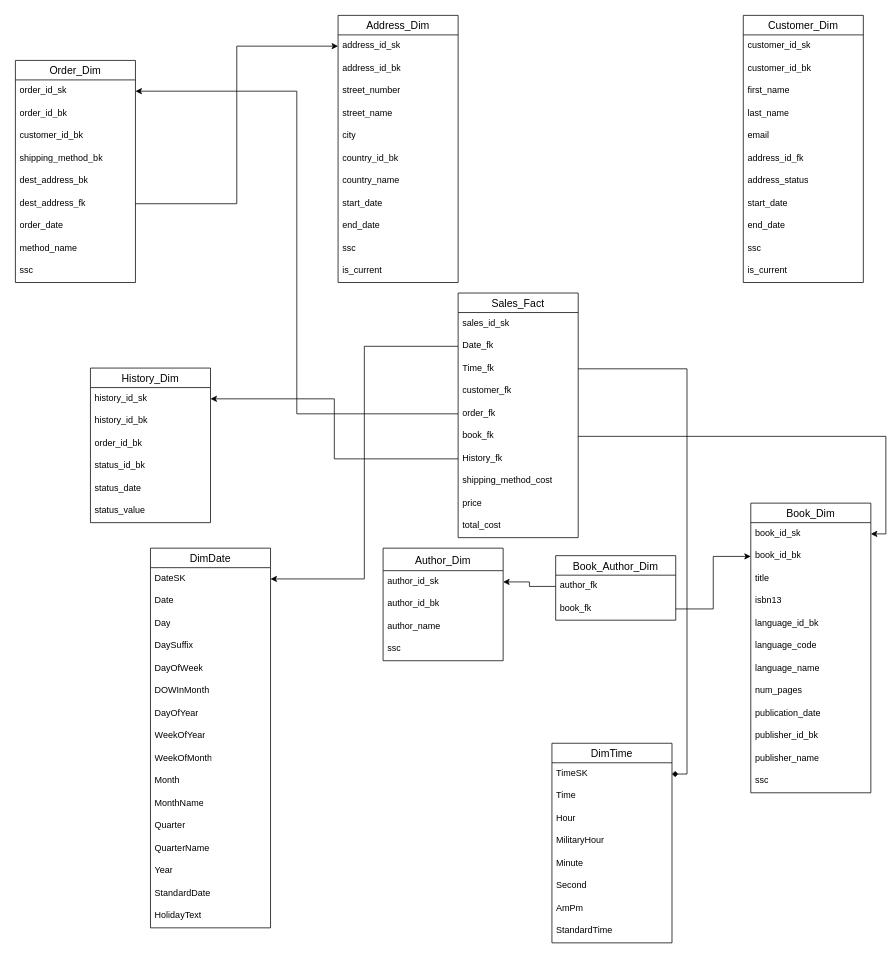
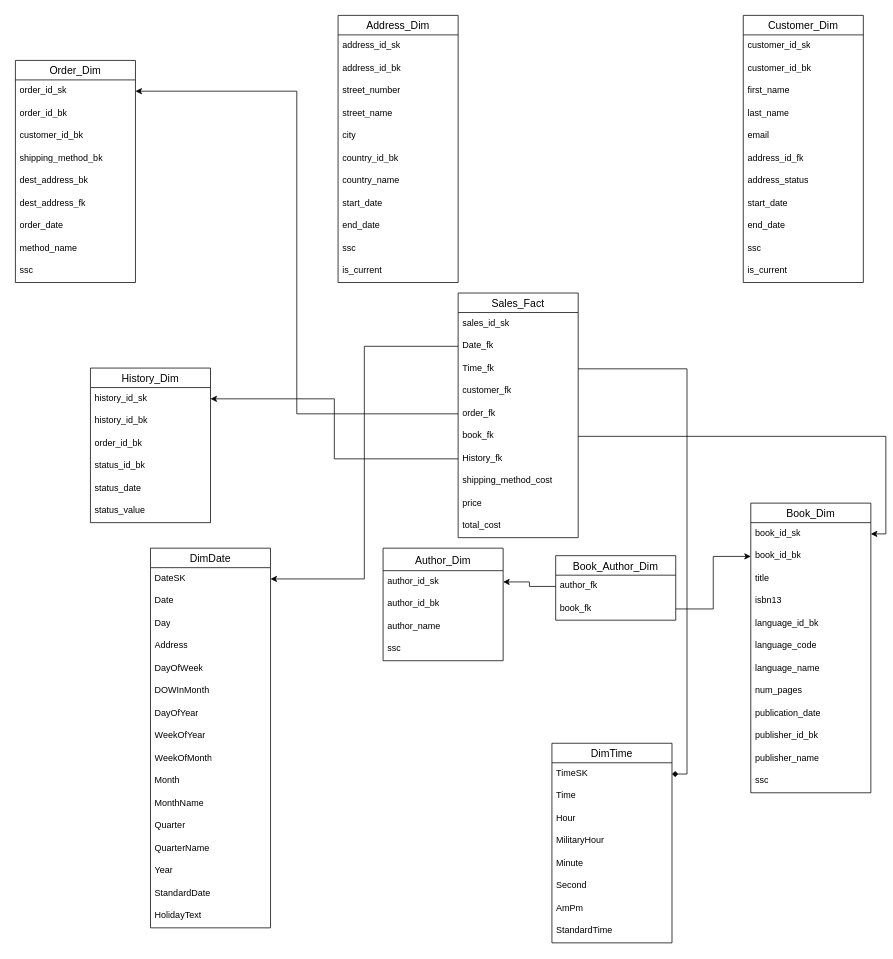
(237, 174) -> none
(176, 646) -> (173, 646)
